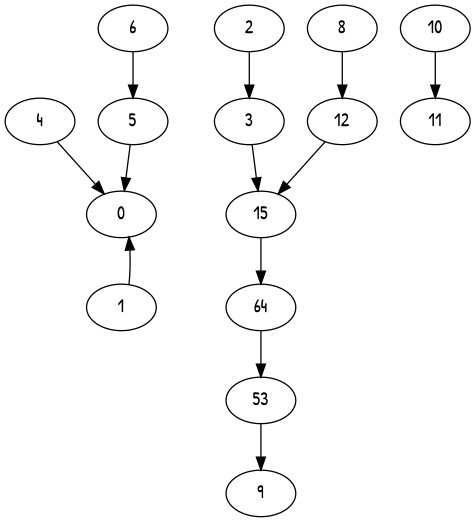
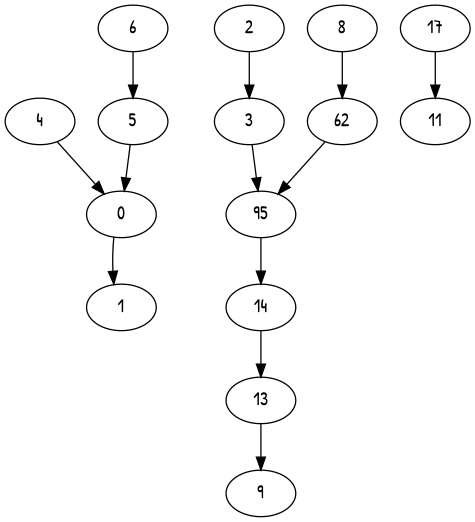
(435, 28) -> (435, 28)
(342, 121) -> (342, 121)
(261, 214) -> (261, 214)
(130, 267) -> (113, 254)
(261, 307) -> (261, 307)
(261, 400) -> (261, 400)
